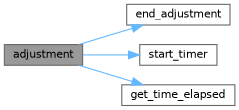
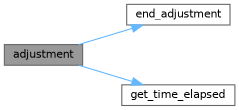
(178, 55) -> none
